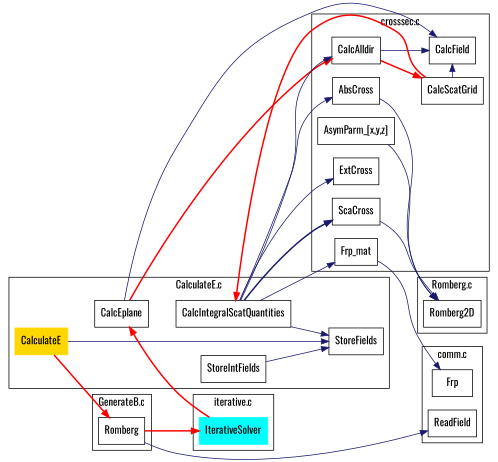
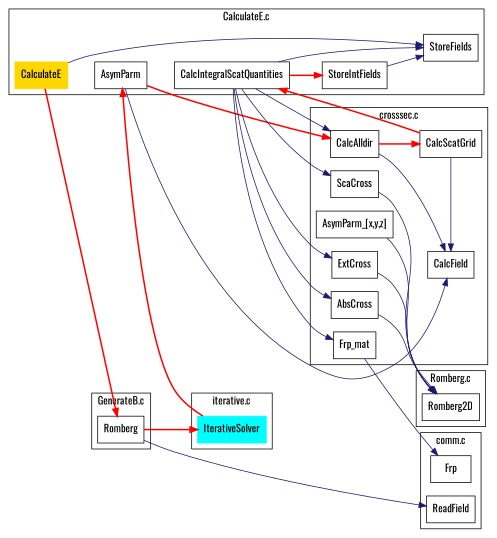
none -> (302, 75)
(281, 258) -> (279, 135)
none -> (402, 299)
(122, 314) -> (121, 75)
